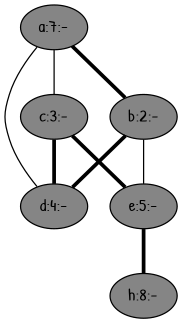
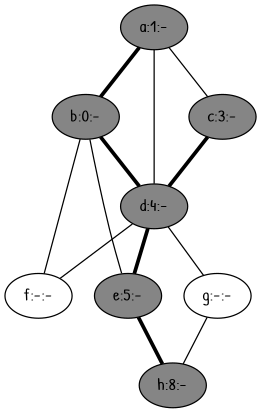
(54, 27) -> (154, 27)
(144, 117) -> (86, 117)
(93, 156) -> (141, 251)
none -> (39, 296)
none -> (218, 296)
